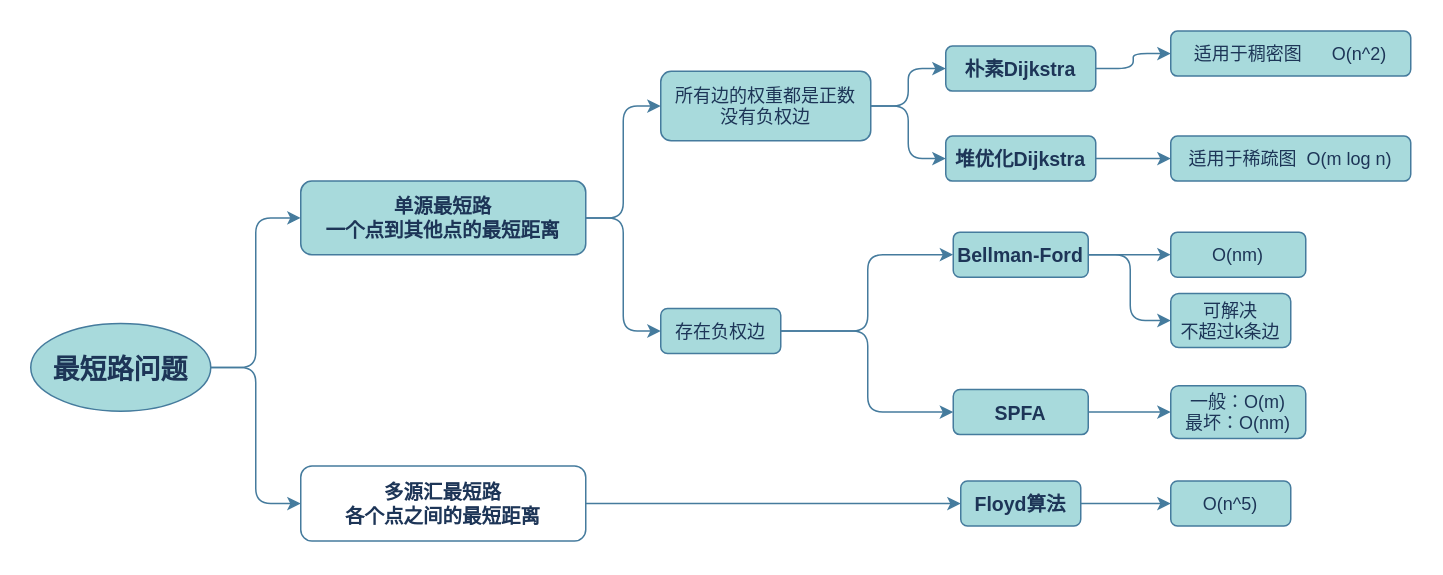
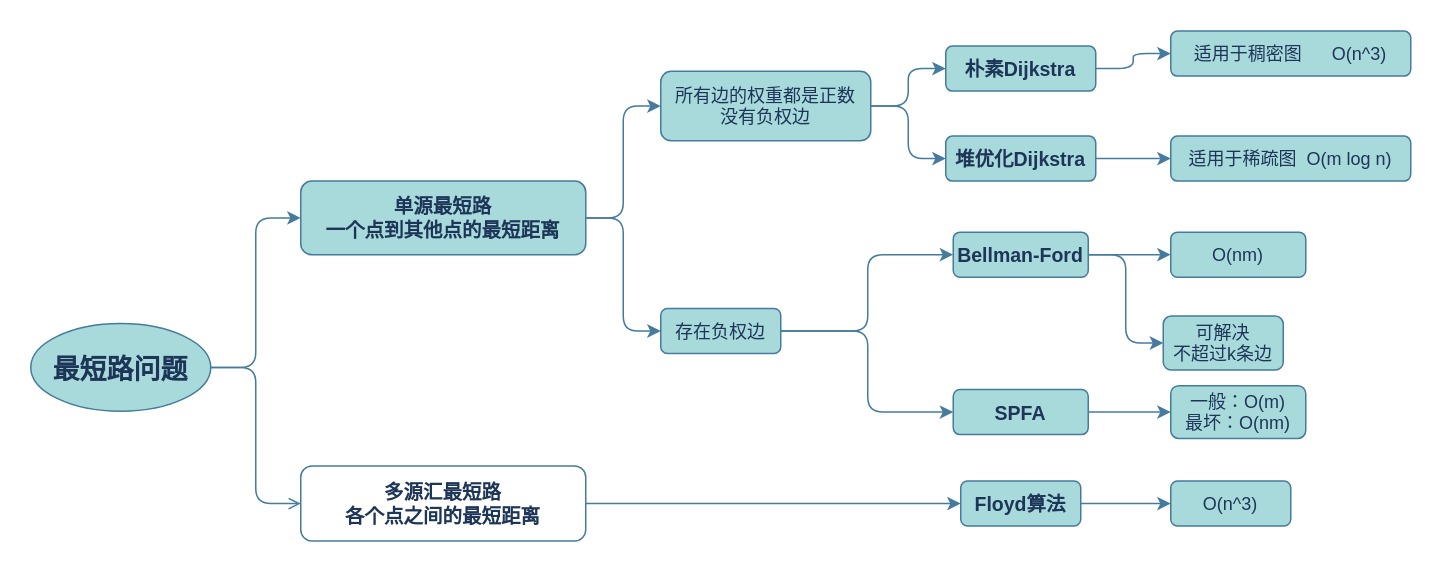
(1290, 54) -> (1290, 54)
(1231, 320) -> (1223, 343)
(289, 503) -> (291, 503)
(1230, 504) -> (1230, 504)
